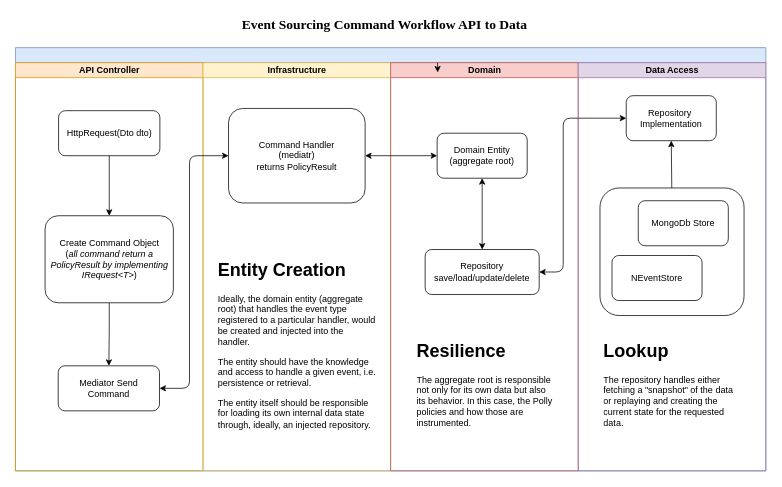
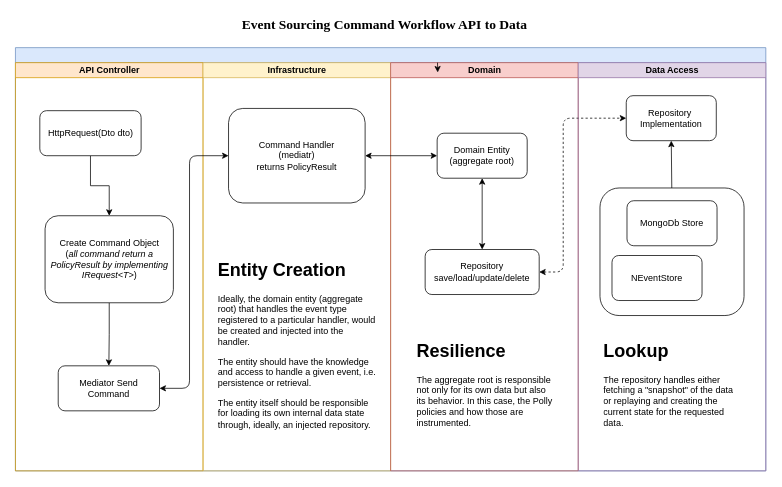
(109, 133) -> (90, 133)
(563, 175) -> (563, 175)
(683, 223) -> (672, 223)
